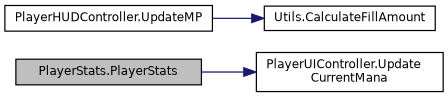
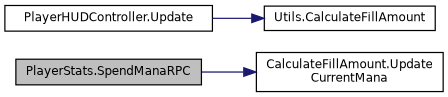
(109, 18) -> (109, 18)
(109, 72) -> (109, 72)
(350, 72) -> (350, 72)
